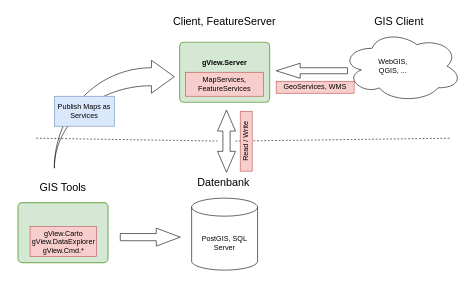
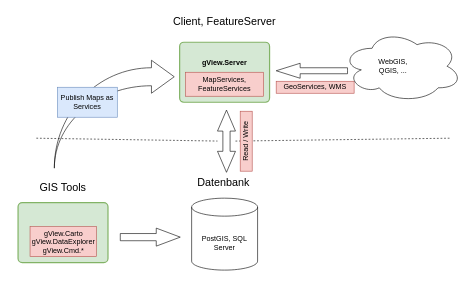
(399, 21) -> none
(84, 111) -> (87, 102)
